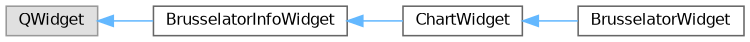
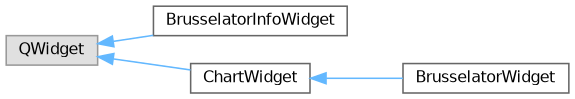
(383, 21) -> (152, 64)
